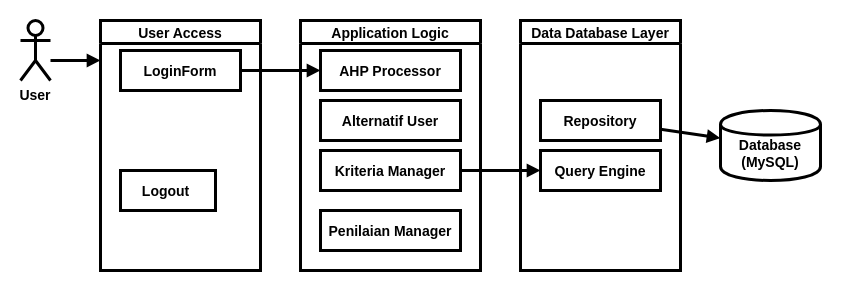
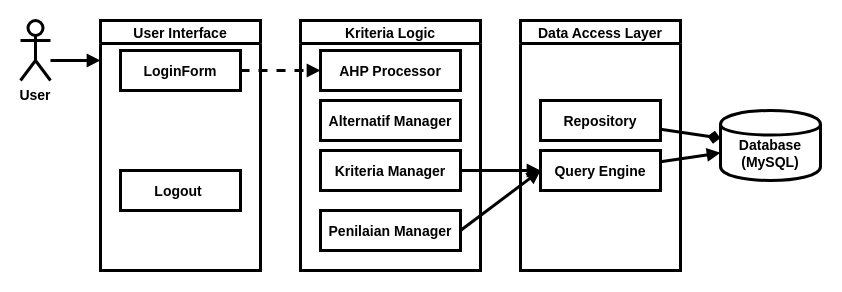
(180, 33) -> (180, 33)
(390, 33) -> (390, 33)
(600, 33) -> (600, 33)
(287, 71) -> (287, 71)
(390, 121) -> (390, 121)
(706, 136) -> (707, 136)
none -> (684, 158)
(168, 191) -> (181, 191)
none -> (495, 205)
